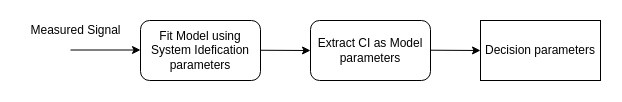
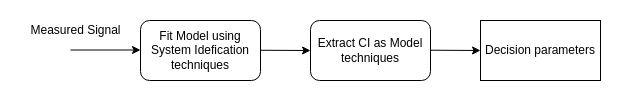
(201, 51) -> (201, 51)
(371, 51) -> (371, 51)
